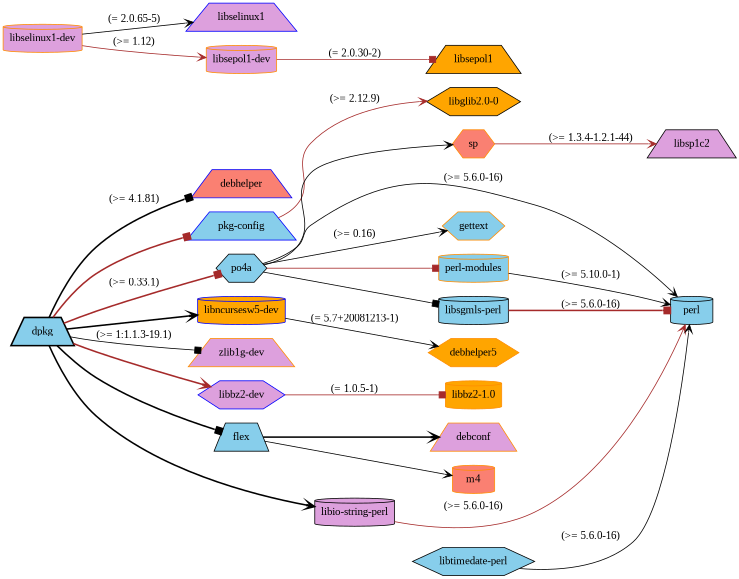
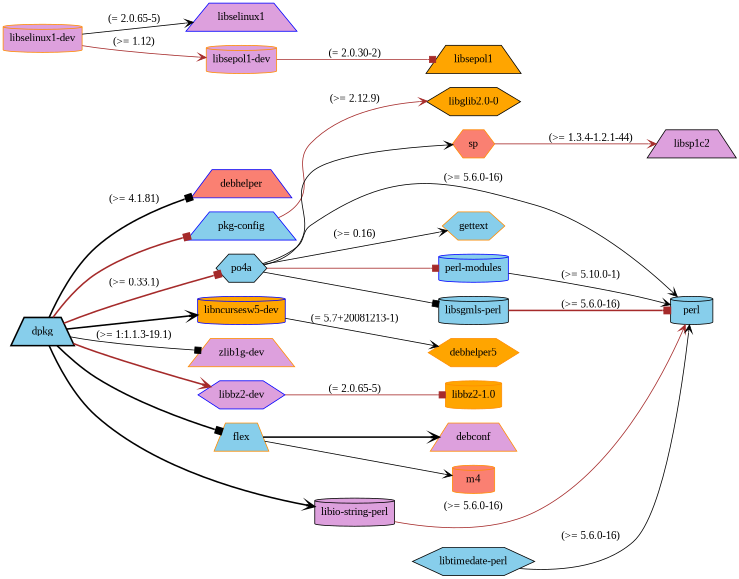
(474, 268) -> (474, 268)
(355, 389) -> (355, 389)
(241, 437) -> (241, 437)
